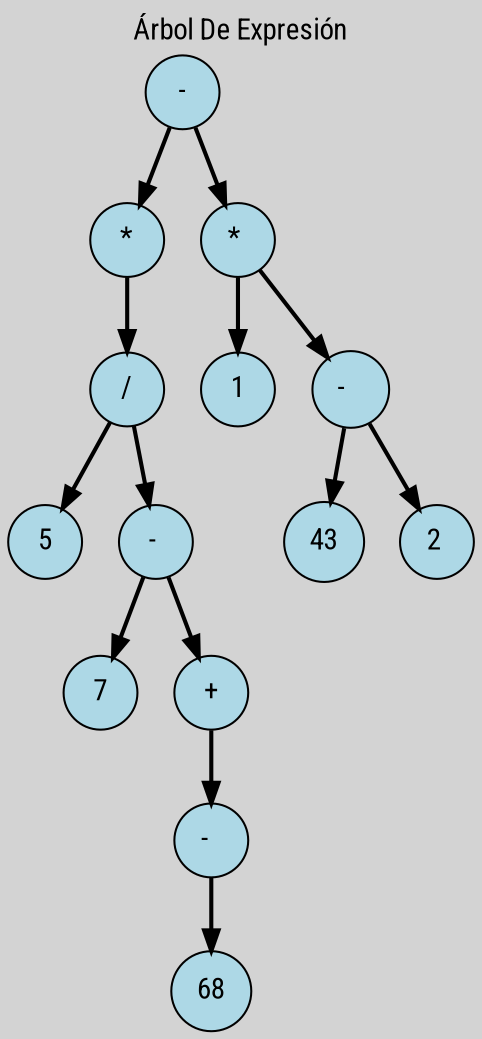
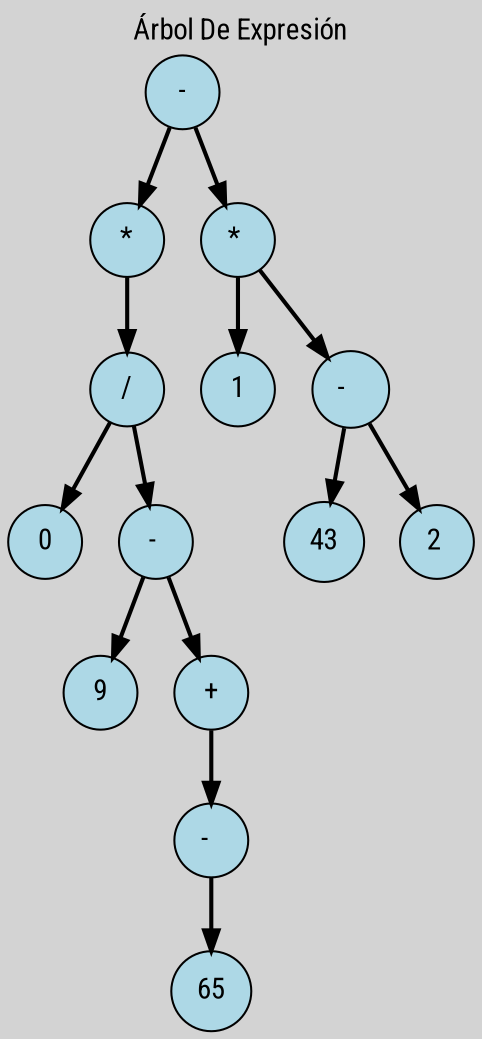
(45, 542) -> (45, 542)
(101, 693) -> (101, 693)
(211, 991) -> (211, 991)
